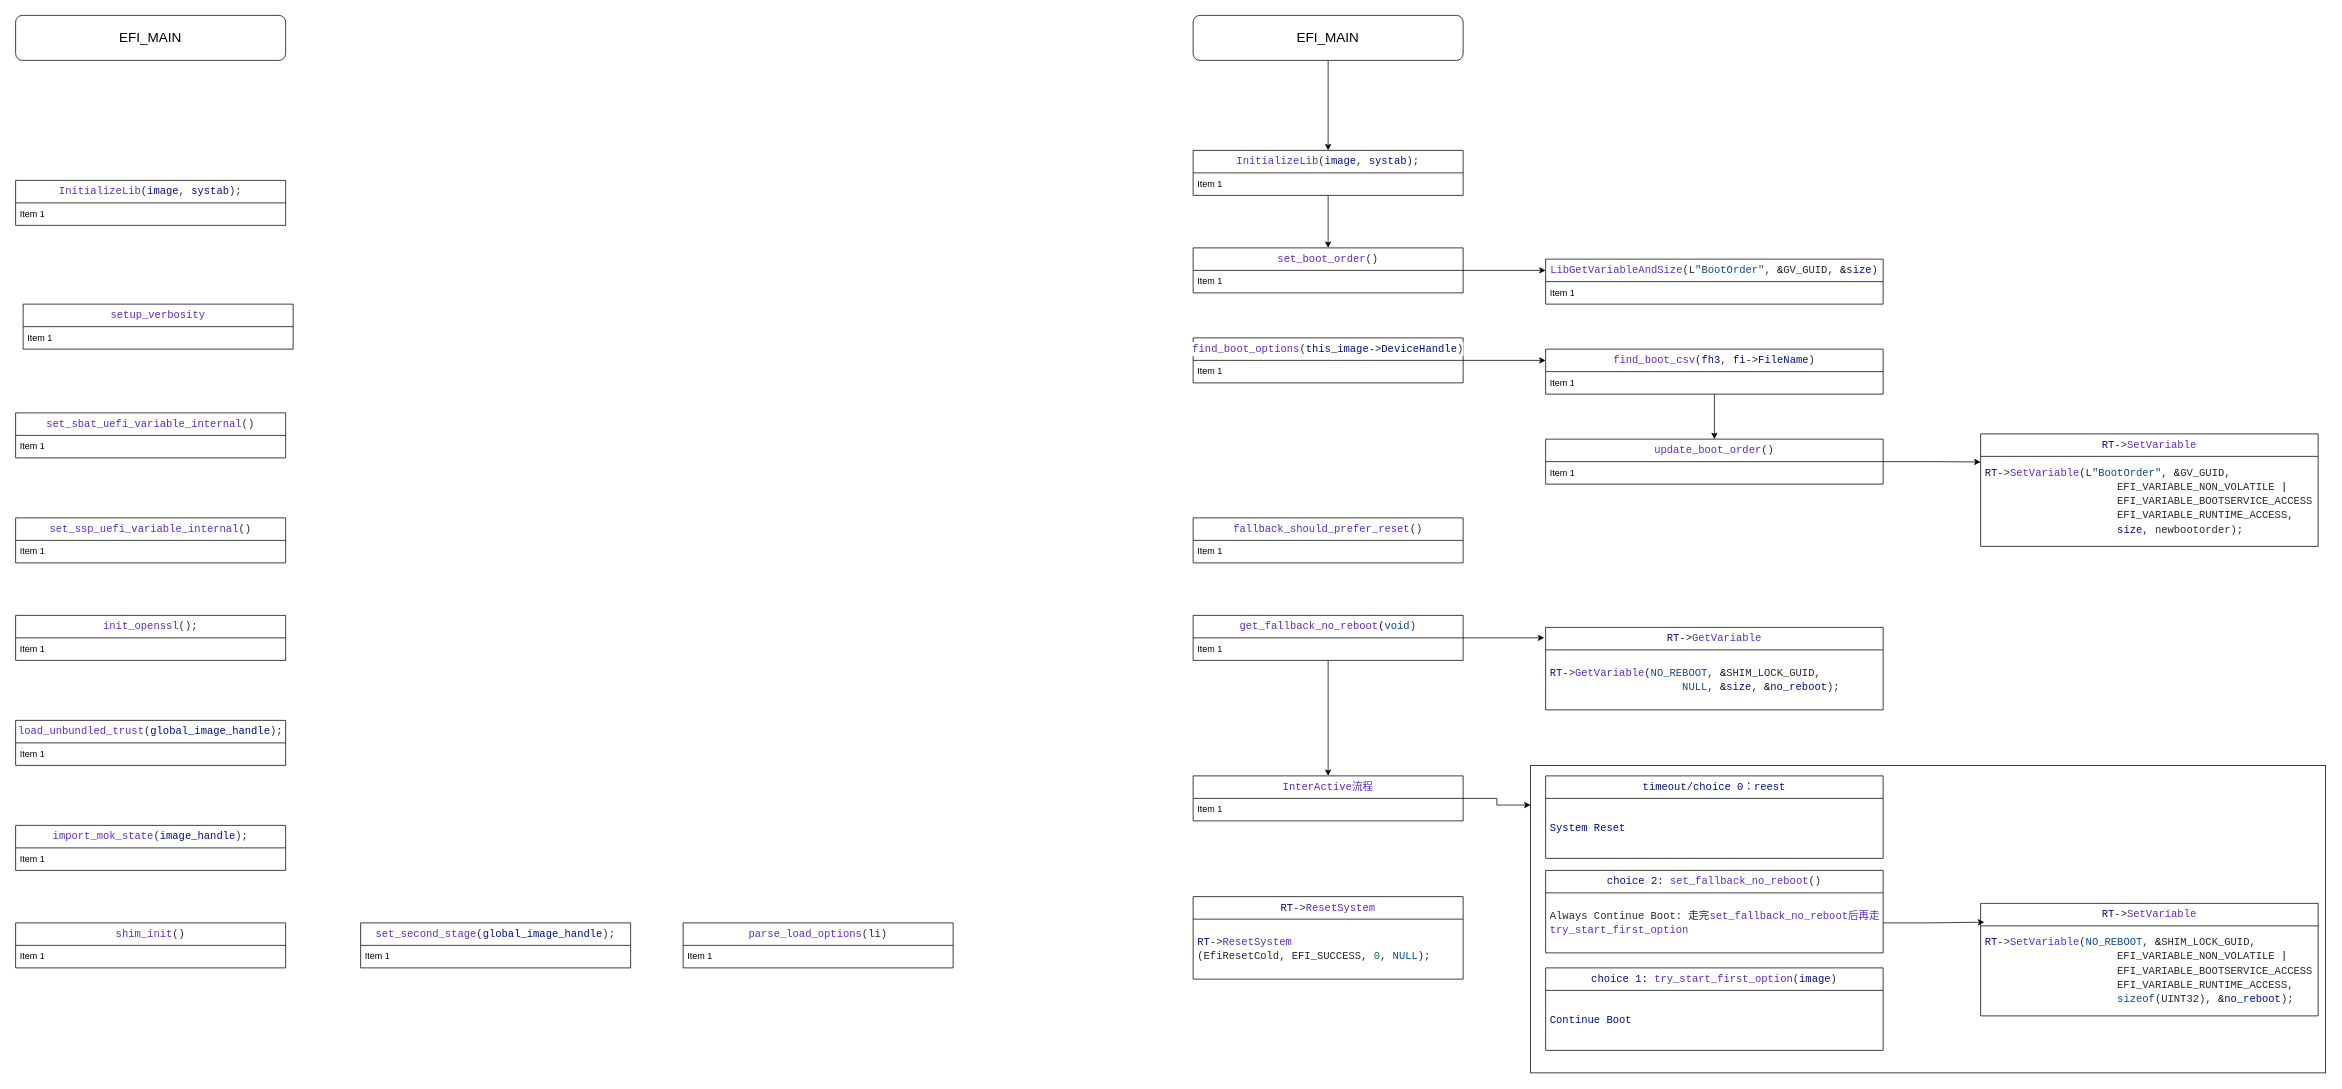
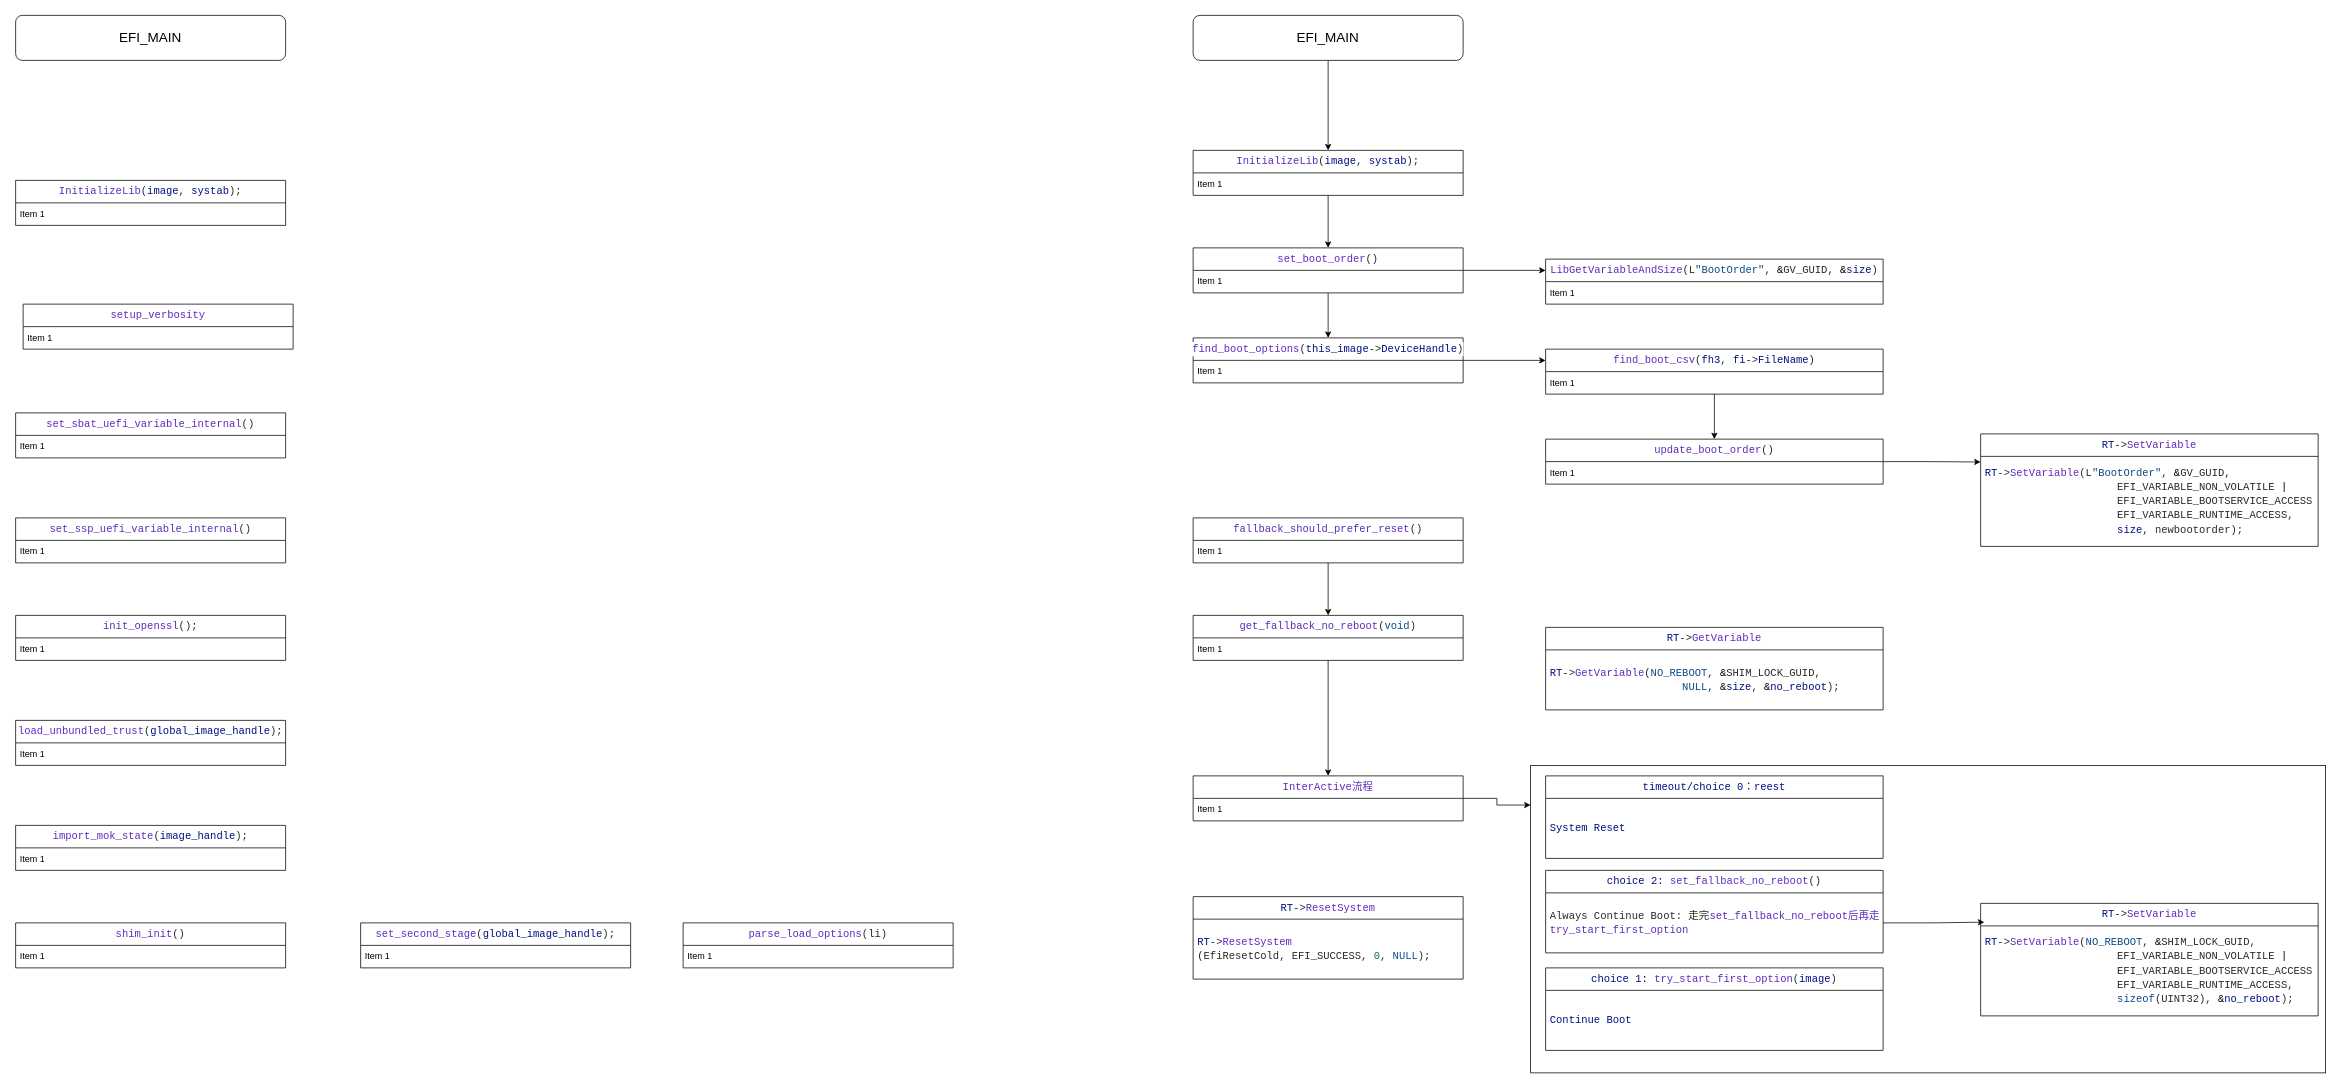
none -> (1328, 331)
none -> (1328, 609)
(1537, 638) -> none
